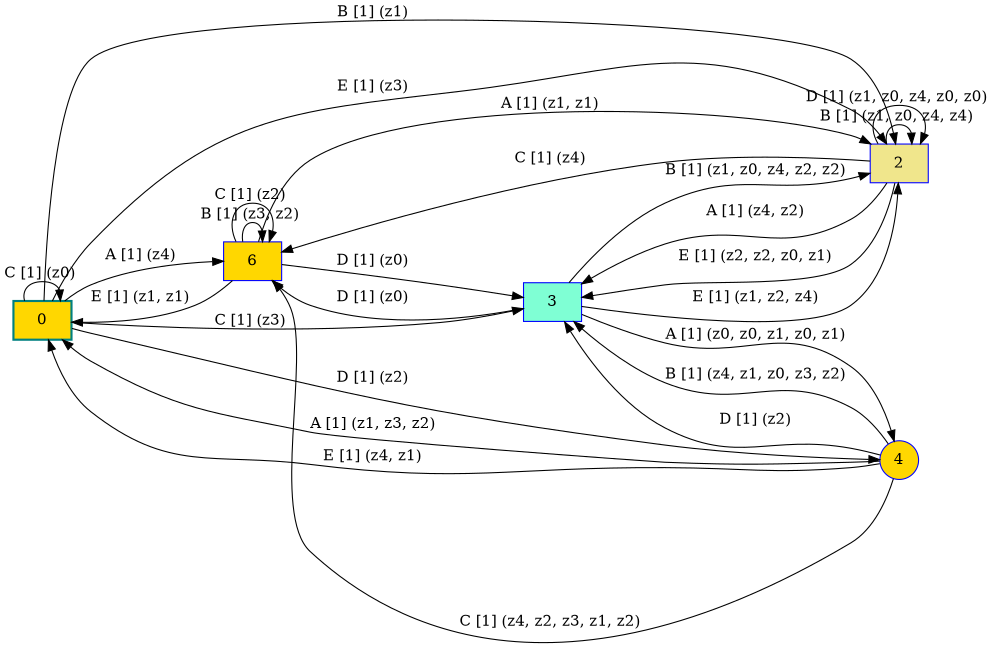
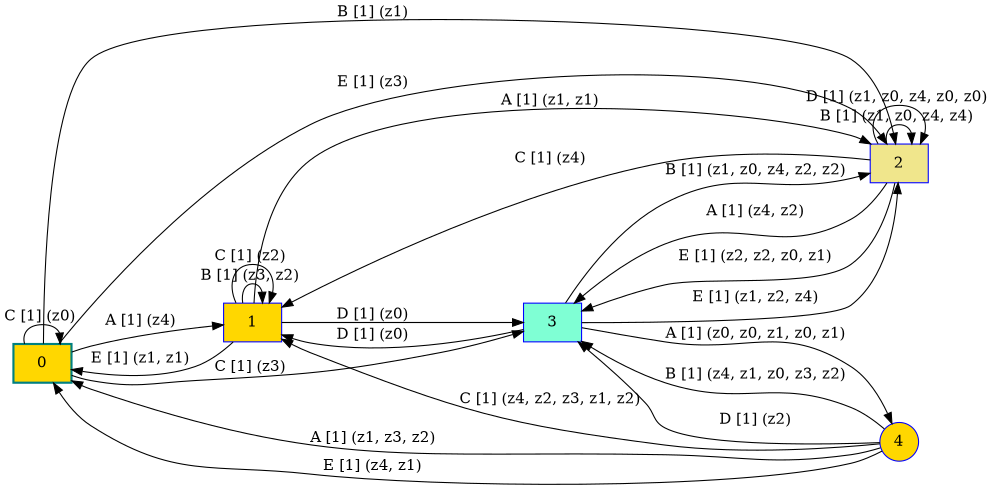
(253, 261) -> (253, 323)
(467, 416) -> none
